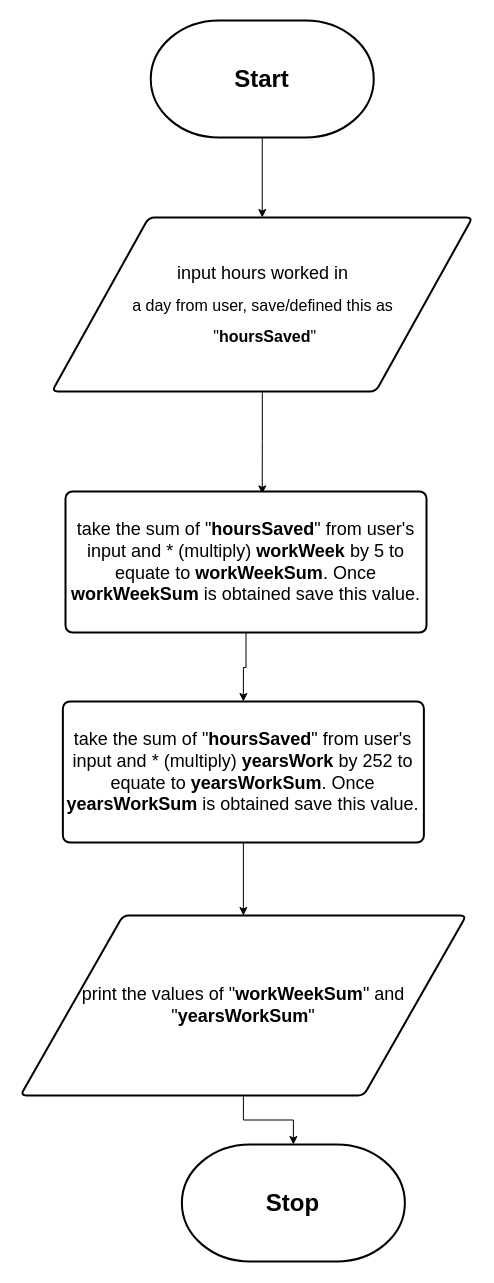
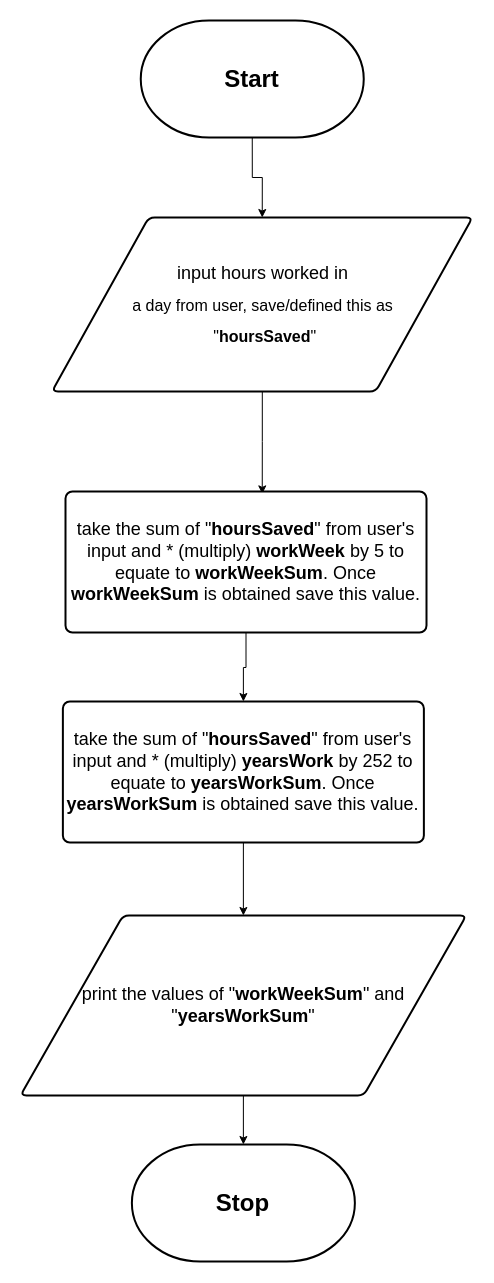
(262, 79) -> (252, 79)
(293, 1203) -> (243, 1203)
